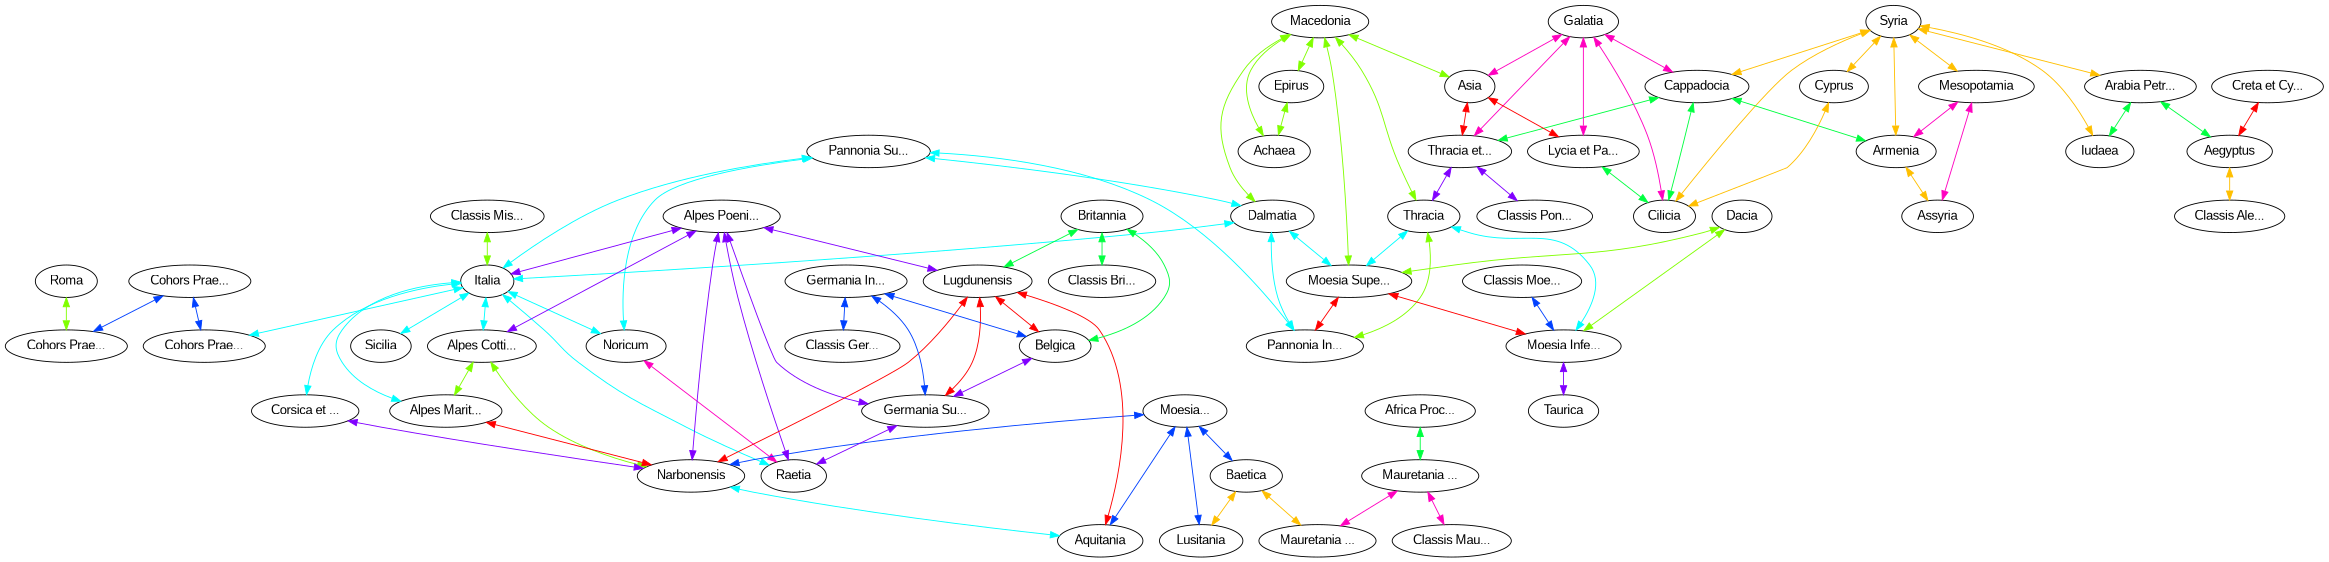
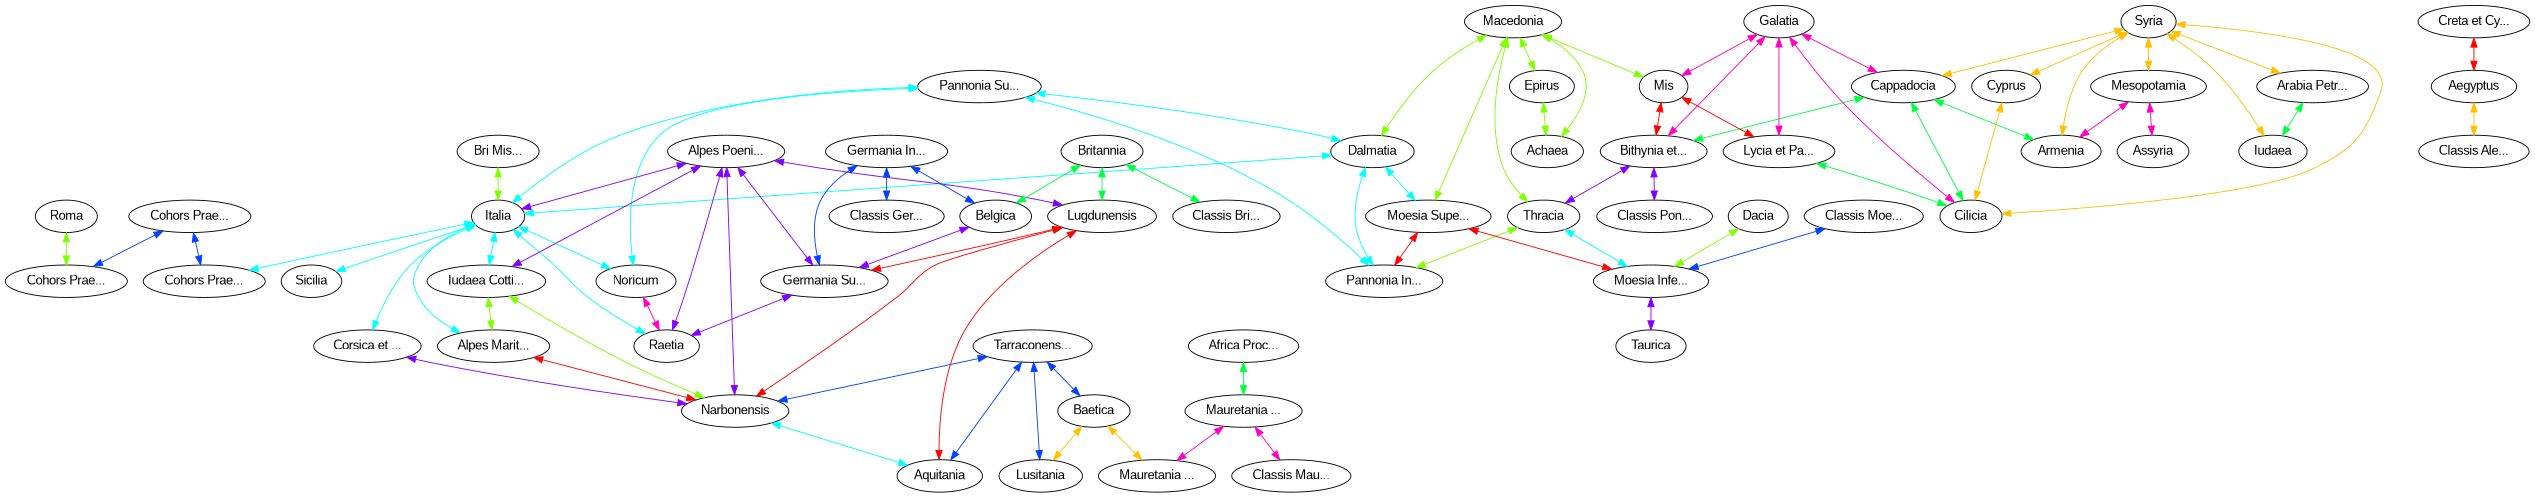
(1470, 87) -> (1664, 87)
(2186, 119) -> none
(1460, 151) -> (1654, 151)
(1917, 184) -> none
(487, 216) -> (498, 151)
(1387, 248) -> none
(1562, 255) -> none
(1017, 314) -> none
(482, 346) -> (486, 281)
(1185, 411) -> (1033, 346)
